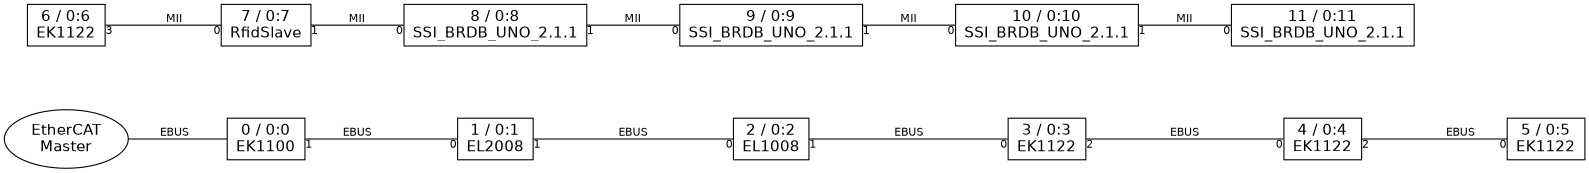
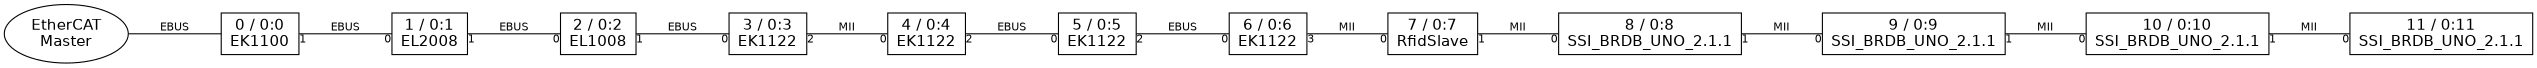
none -> (1183, 34)
(1185, 133) -> (847, 28)
